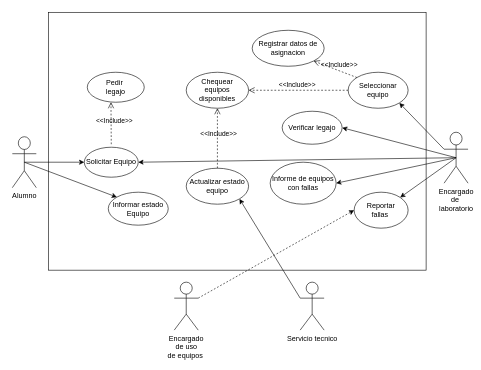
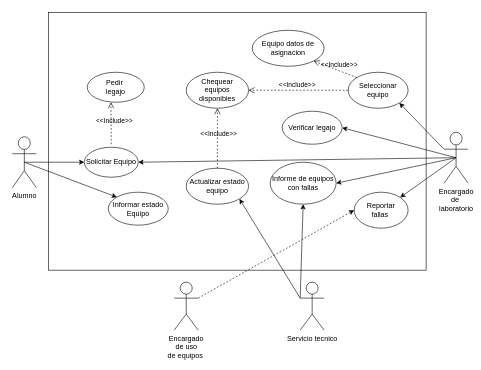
(288, 48) -> (288, 48)
none -> (301, 287)
